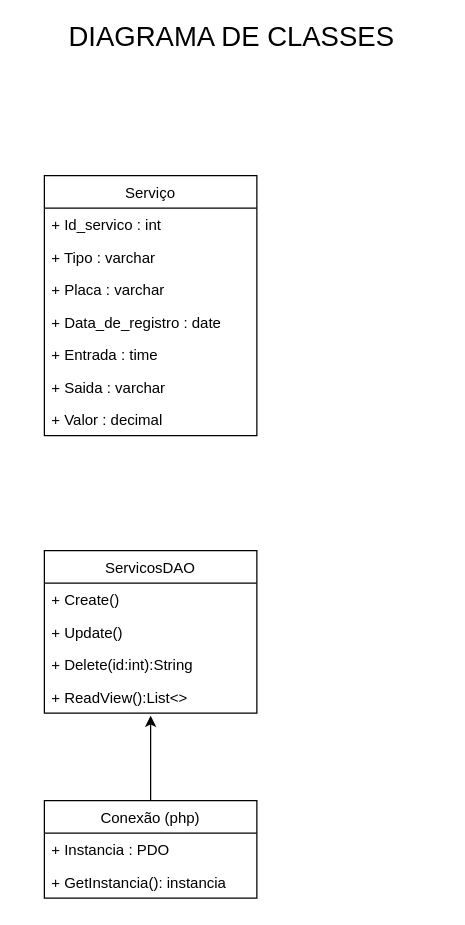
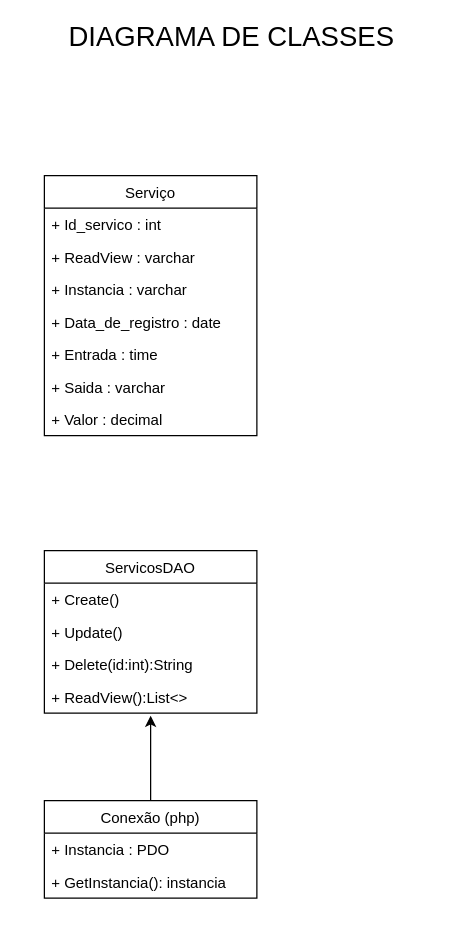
(109, 258) -> (126, 258)
(113, 290) -> (130, 290)
